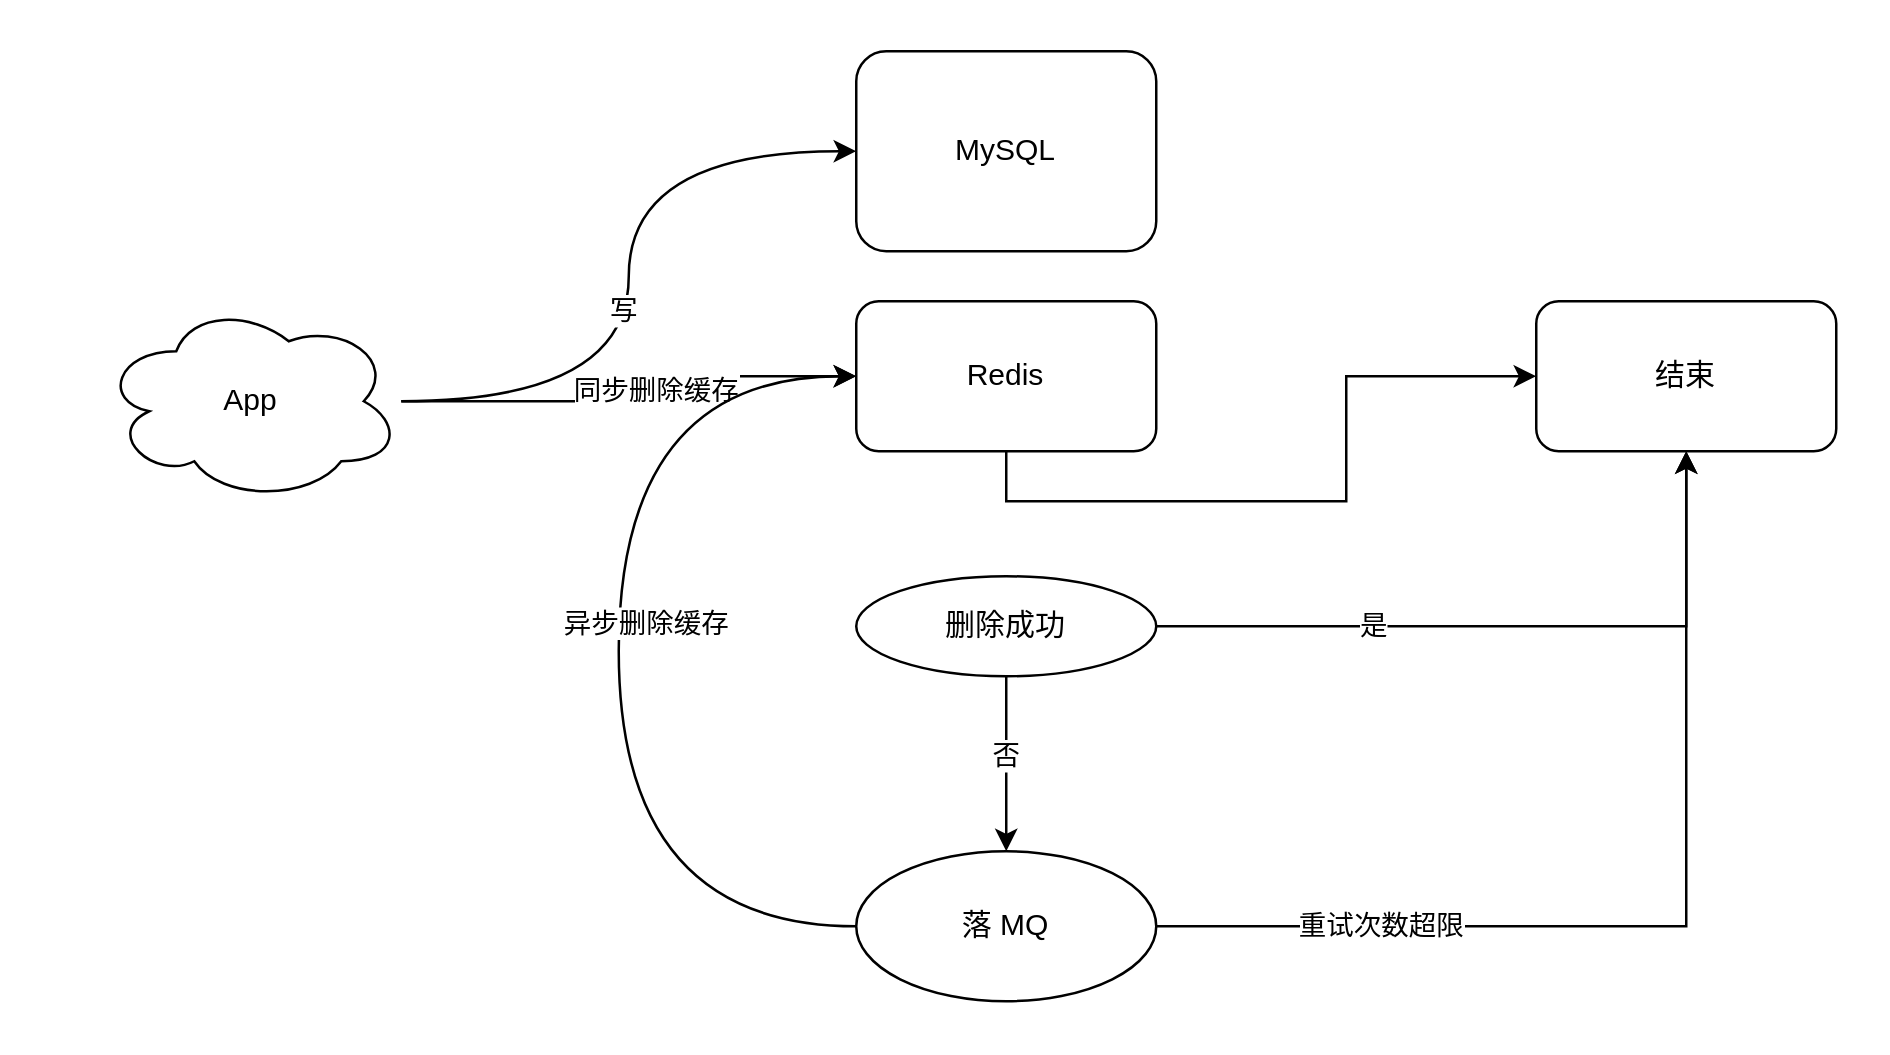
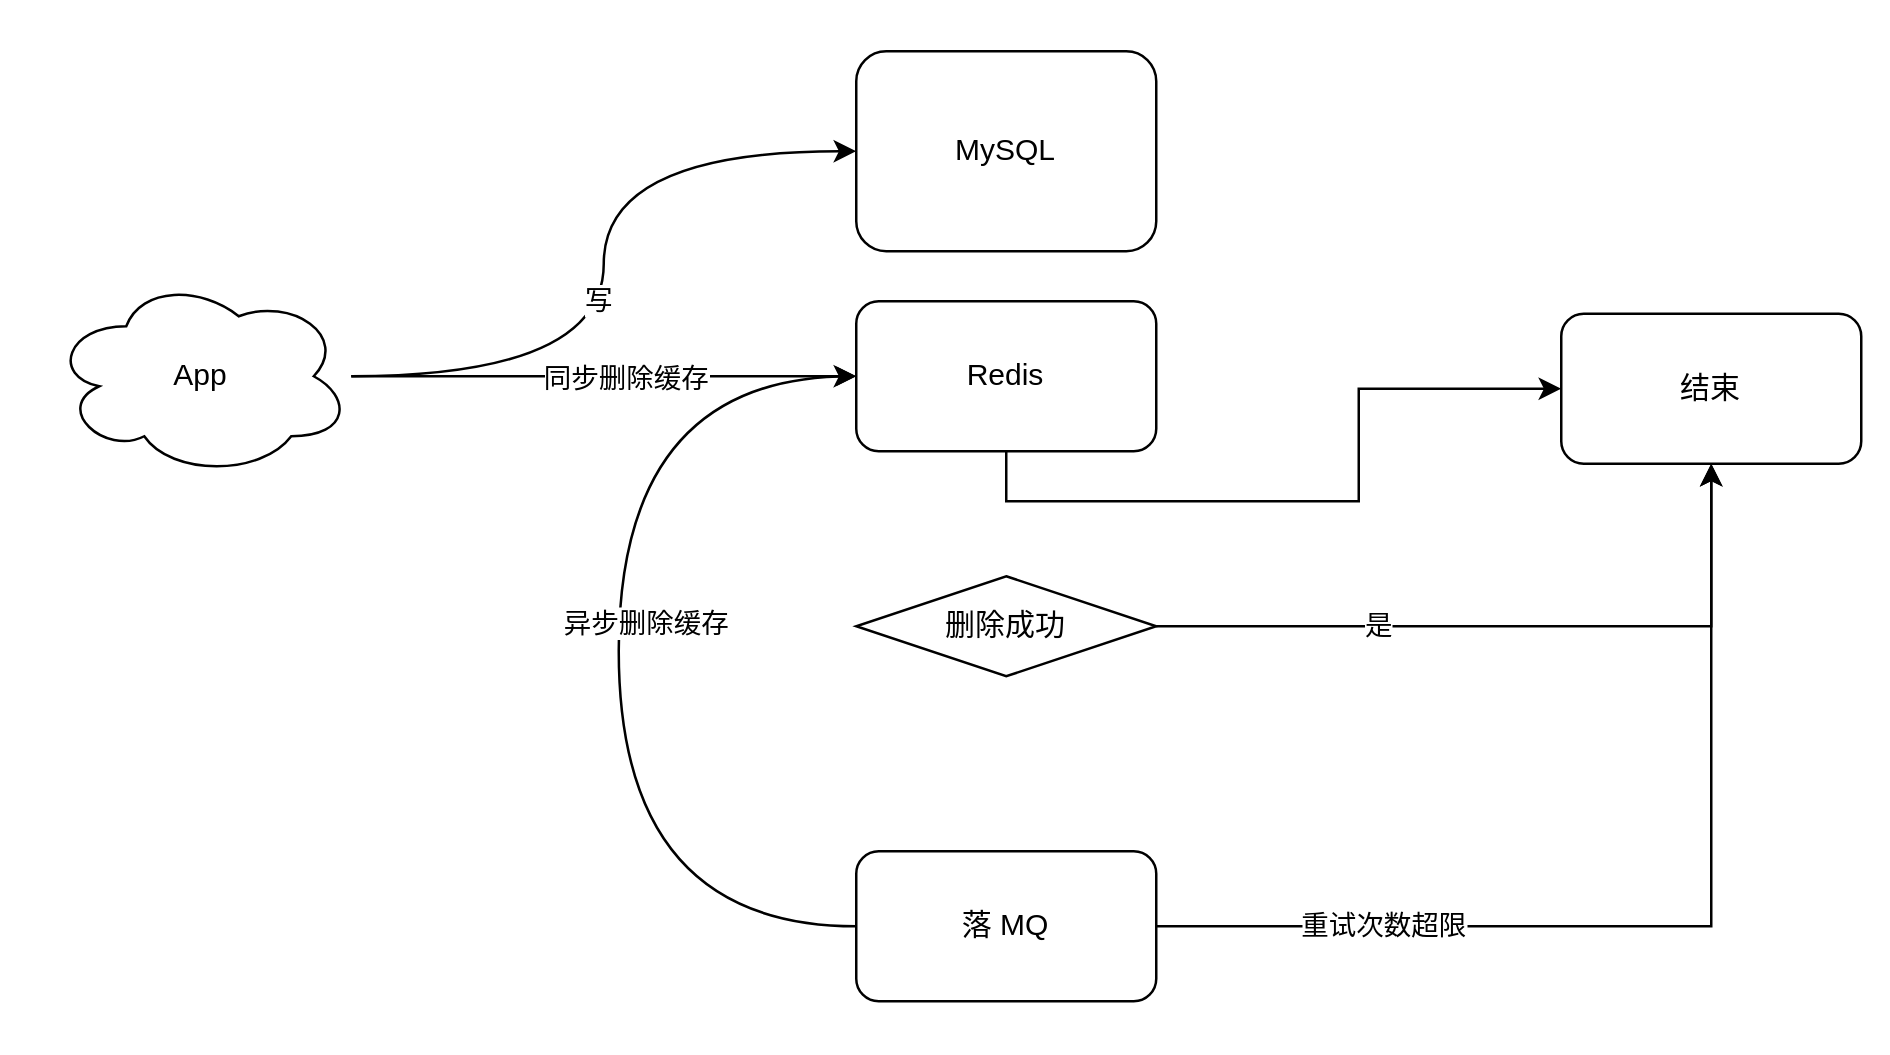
(1686, 376) -> (1711, 389)
(251, 401) -> (201, 376)
(682, 437) -> (686, 436)
(1006, 626) -> (1006, 626)
(1006, 755) -> none
(1006, 926) -> (1006, 926)
